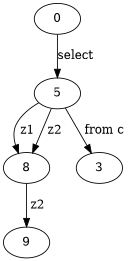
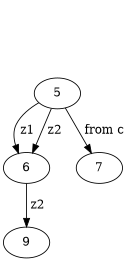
(57, 19) -> none
(27, 168) -> (27, 168)
(99, 168) -> (99, 168)
